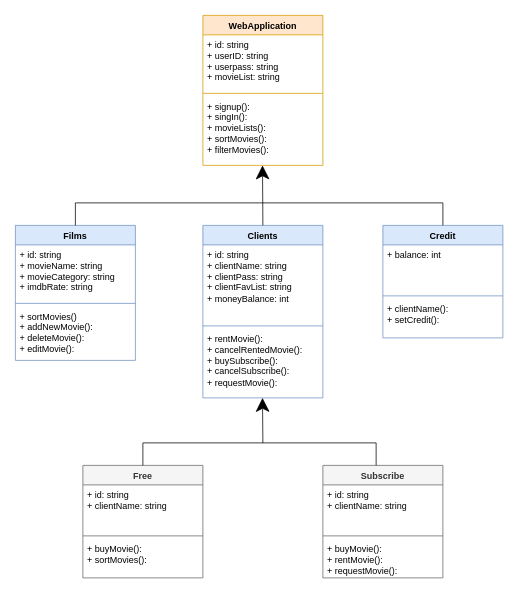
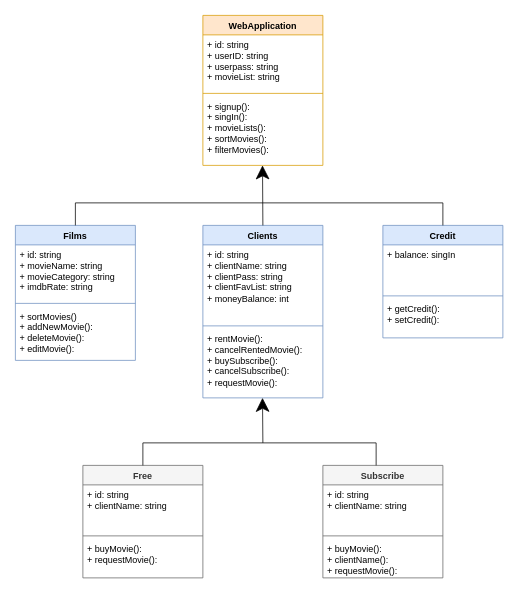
(417, 256) -> (424, 256)
(420, 315) -> (419, 315)
(122, 555) -> (127, 555)
(367, 560) -> (367, 560)
